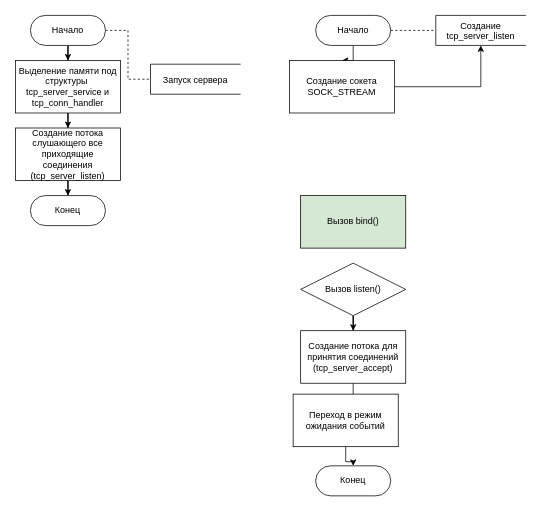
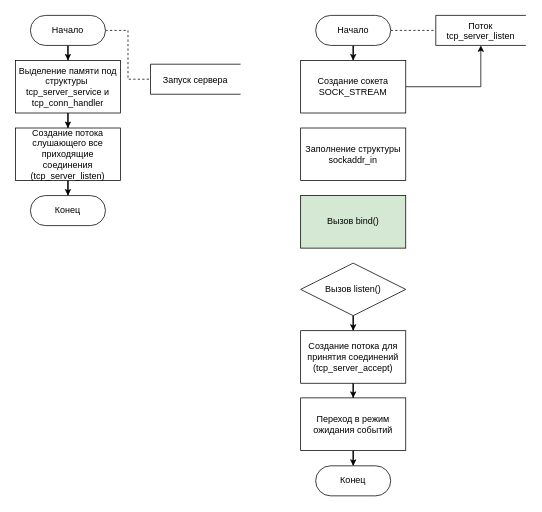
(480, 26) -> (480, 26)
(342, 87) -> (353, 87)
none -> (353, 154)
(345, 420) -> (353, 424)
